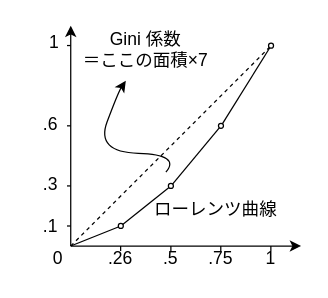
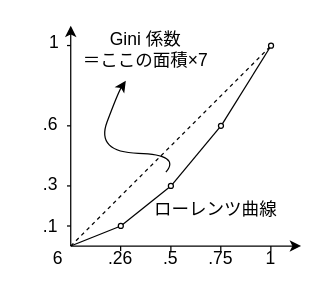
(58, 258) -> (58, 258)
